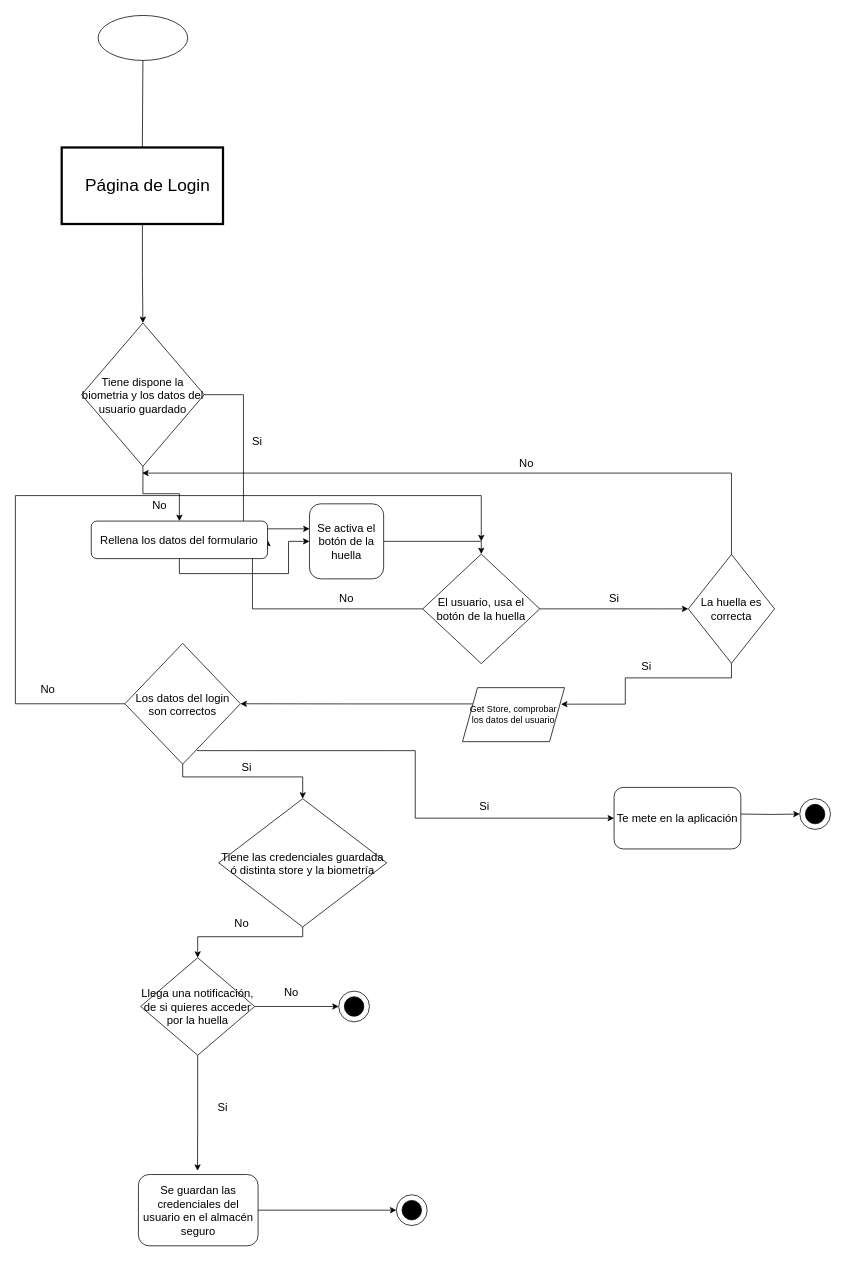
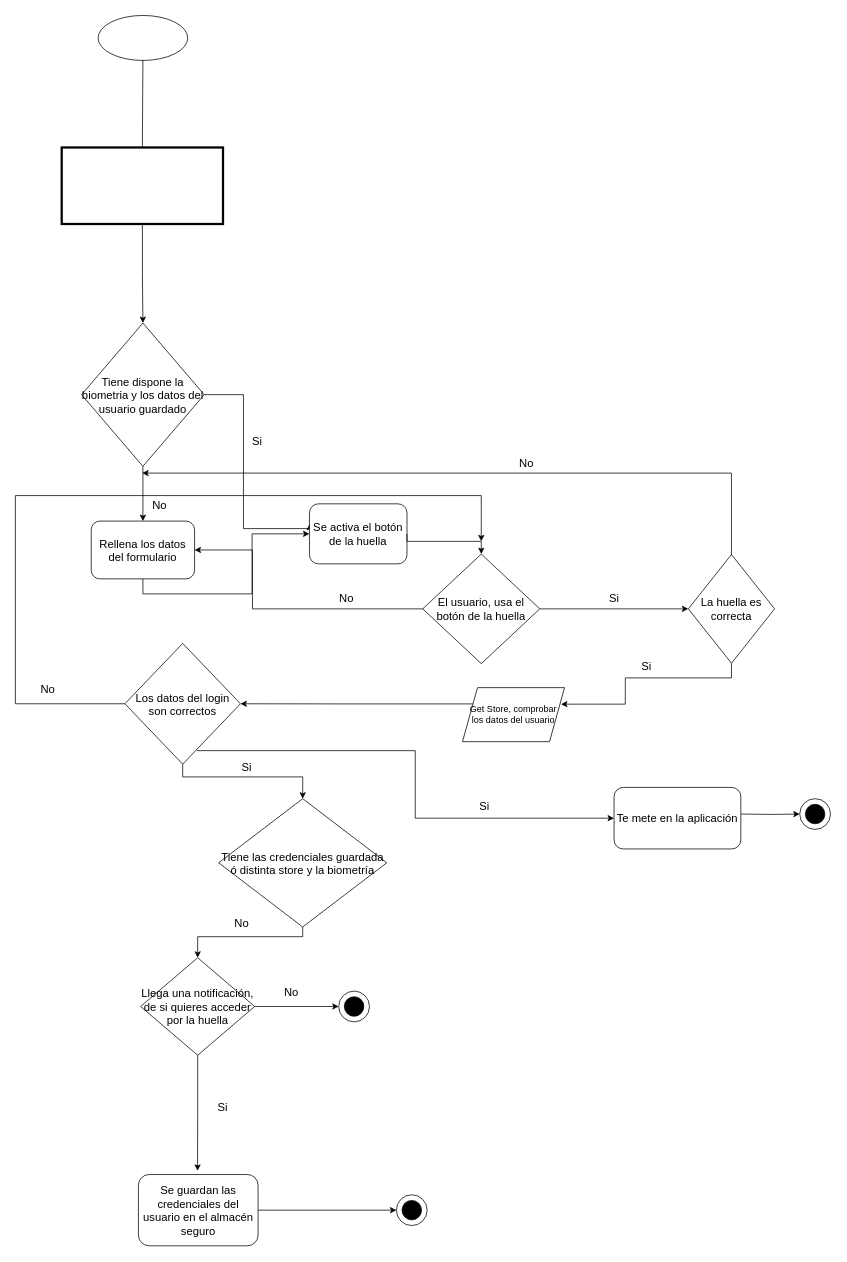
(148, 186) -> none
(179, 540) -> (143, 550)
(346, 541) -> (358, 534)
